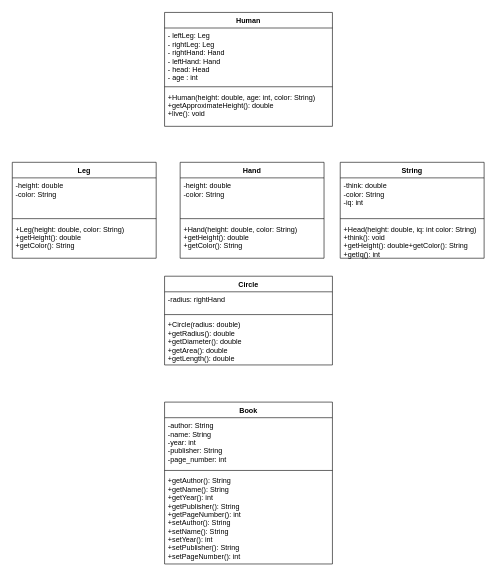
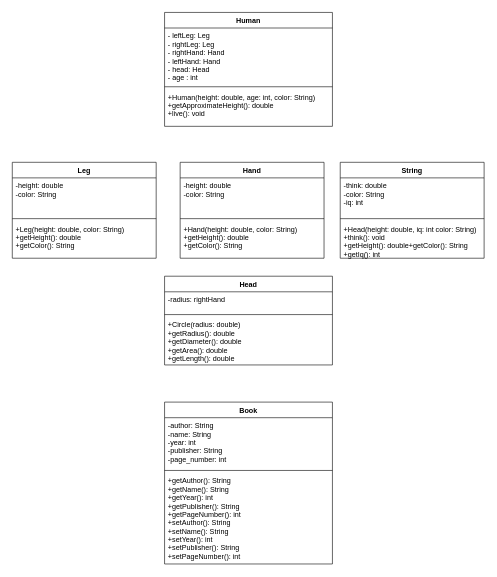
(248, 284) -> (248, 284)
